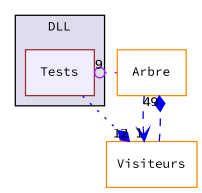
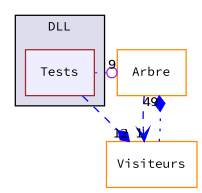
(112, 73) -> (101, 73)
(101, 114) -> (101, 114)
(160, 126) -> (160, 126)
